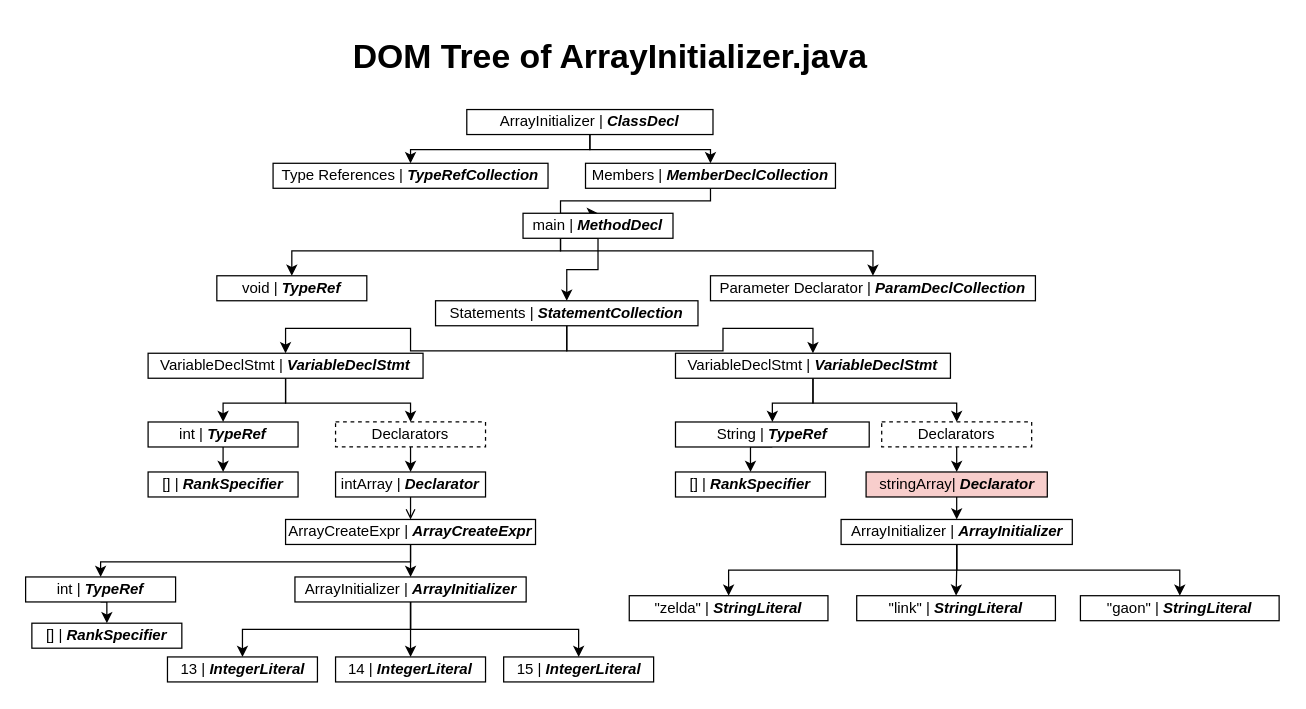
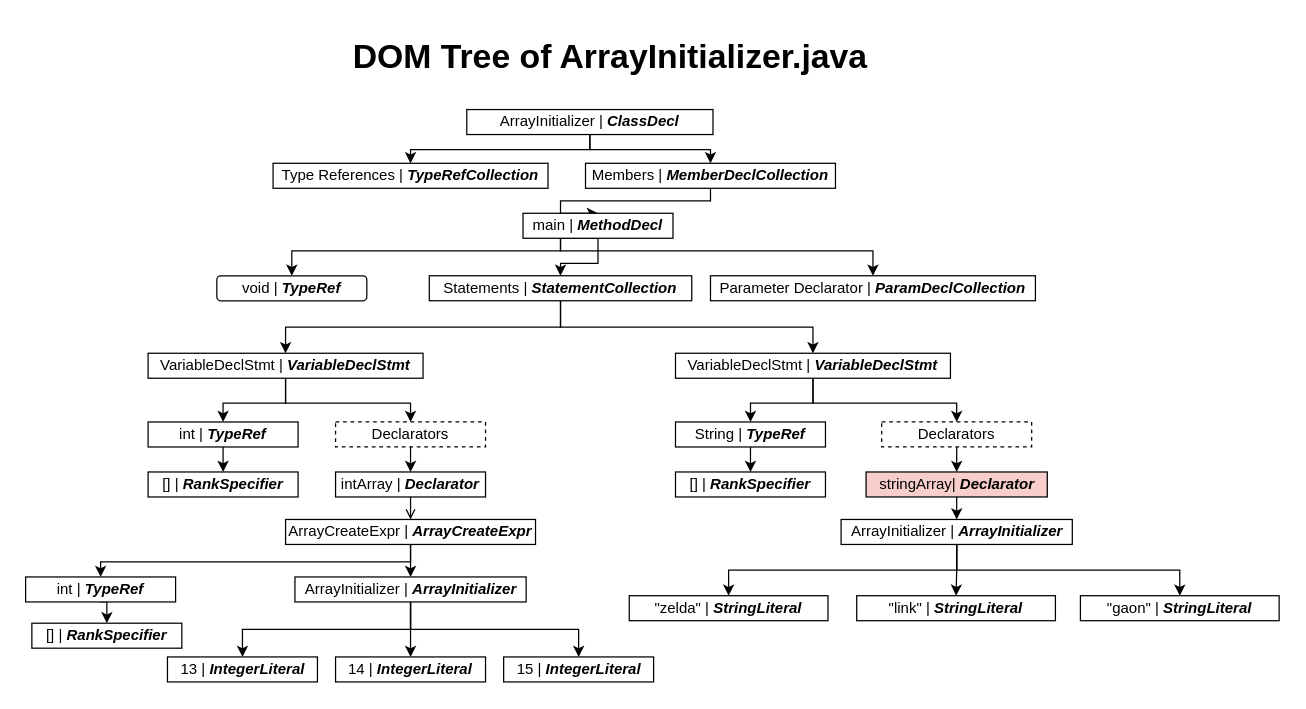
(292, 288) -> (292, 288)
(567, 313) -> (561, 288)
(773, 434) -> (751, 434)
